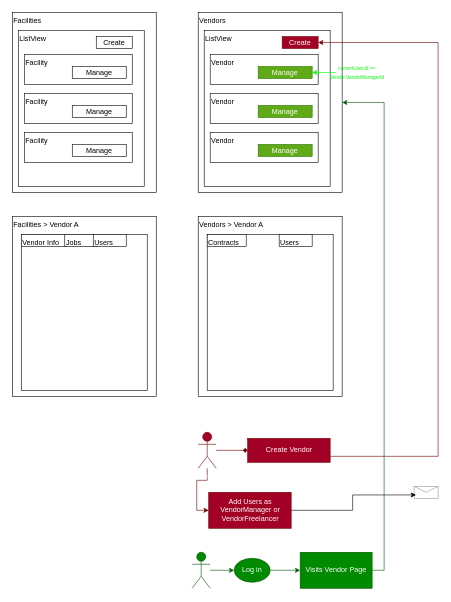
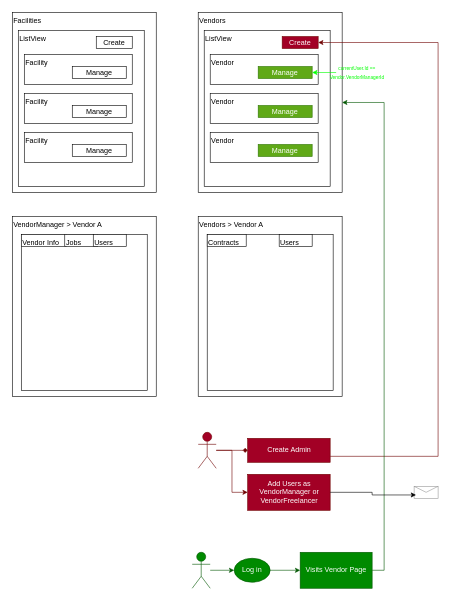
(49, 225) -> (59, 225)
(290, 450) -> (290, 450)
(250, 510) -> (289, 492)
